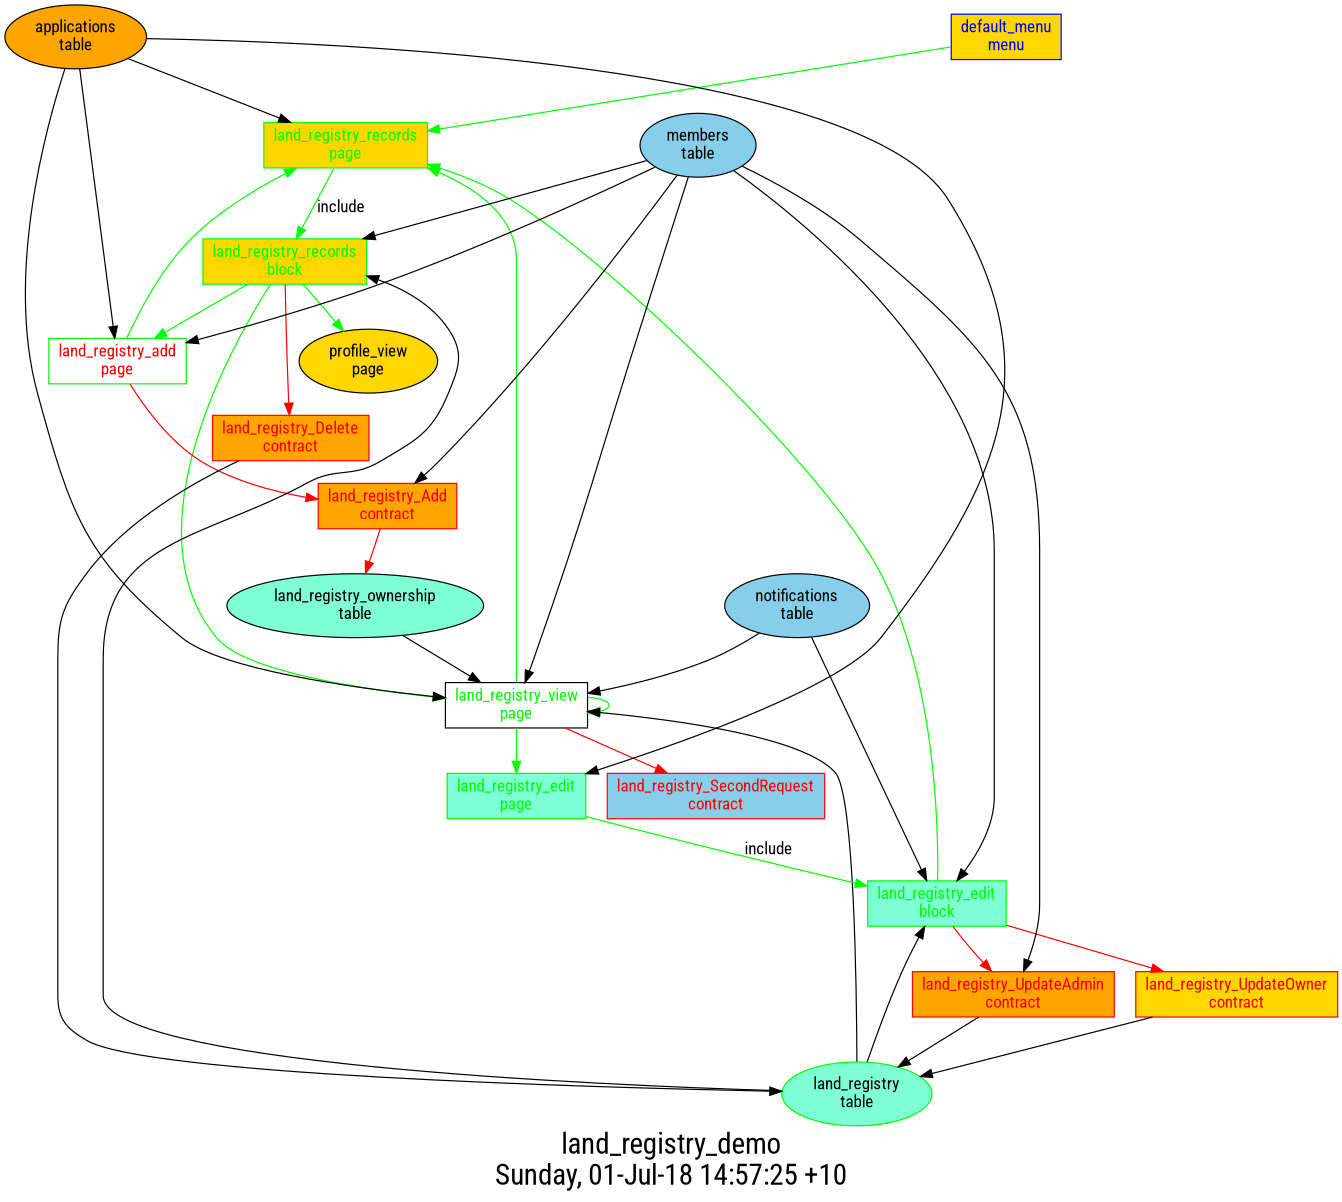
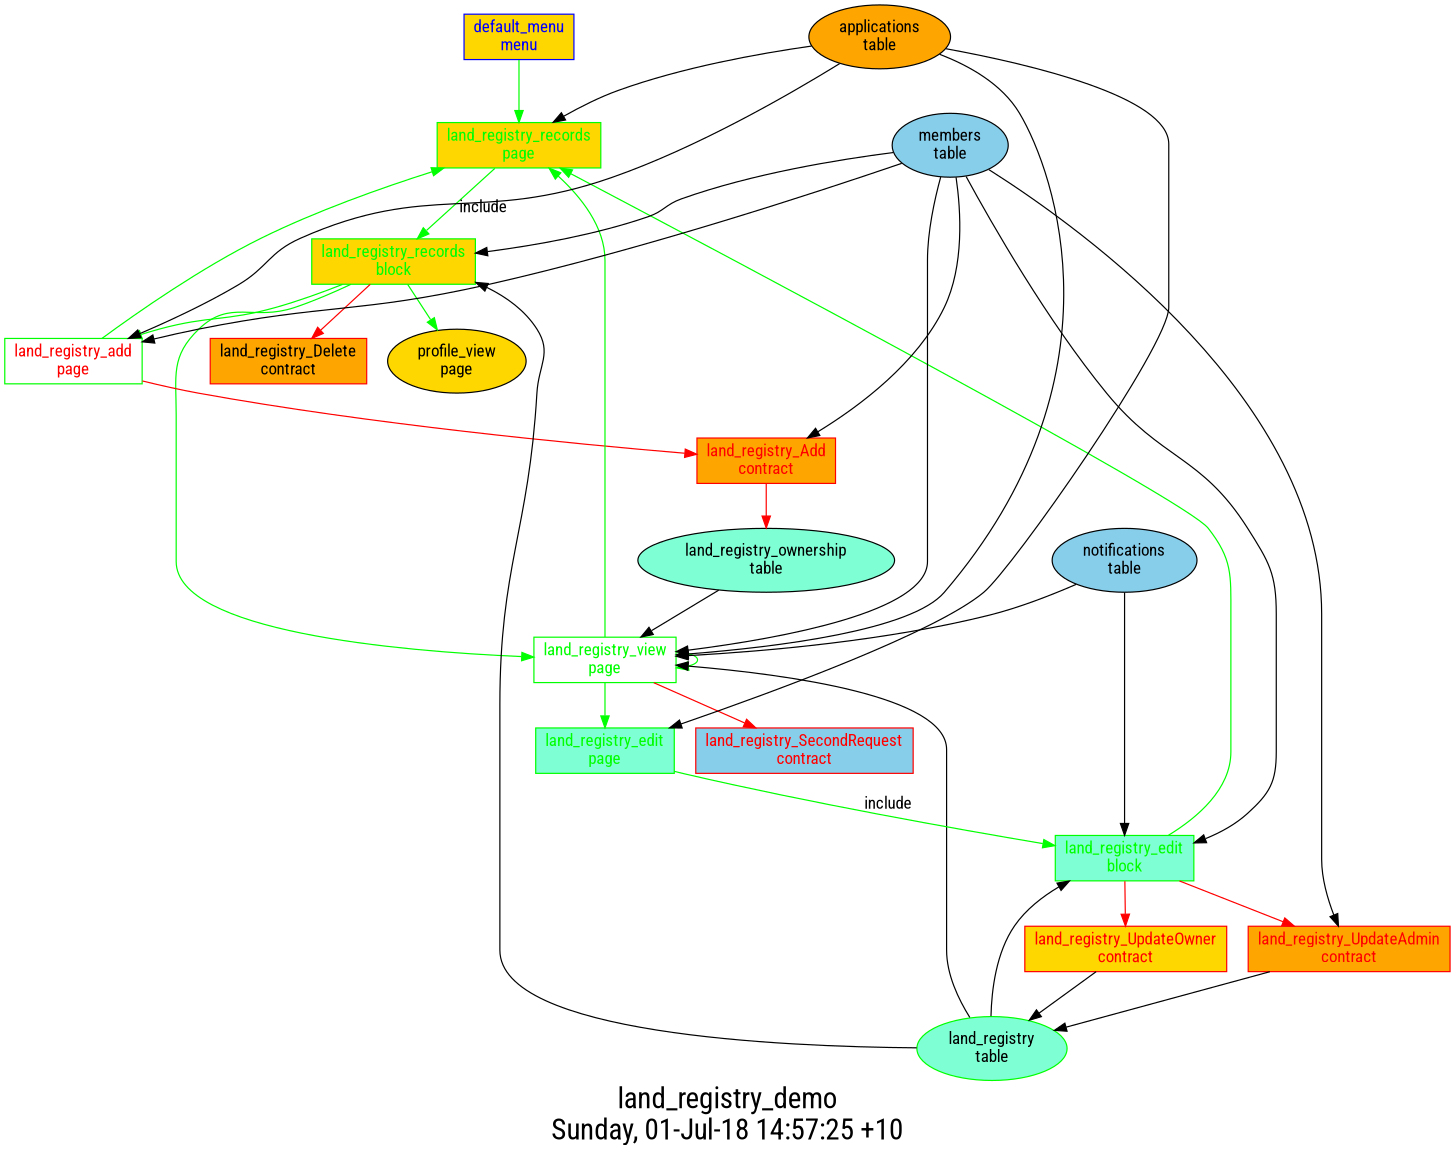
(291, 438) -> (288, 361)
(516, 705) -> (605, 660)
(91, 1042) -> none
